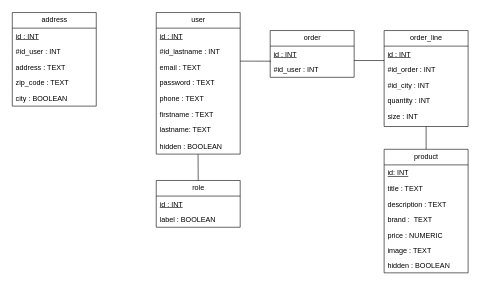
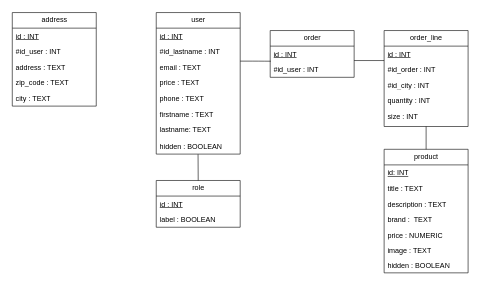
(187, 83) -> (180, 83)
(40, 99) -> (34, 99)
